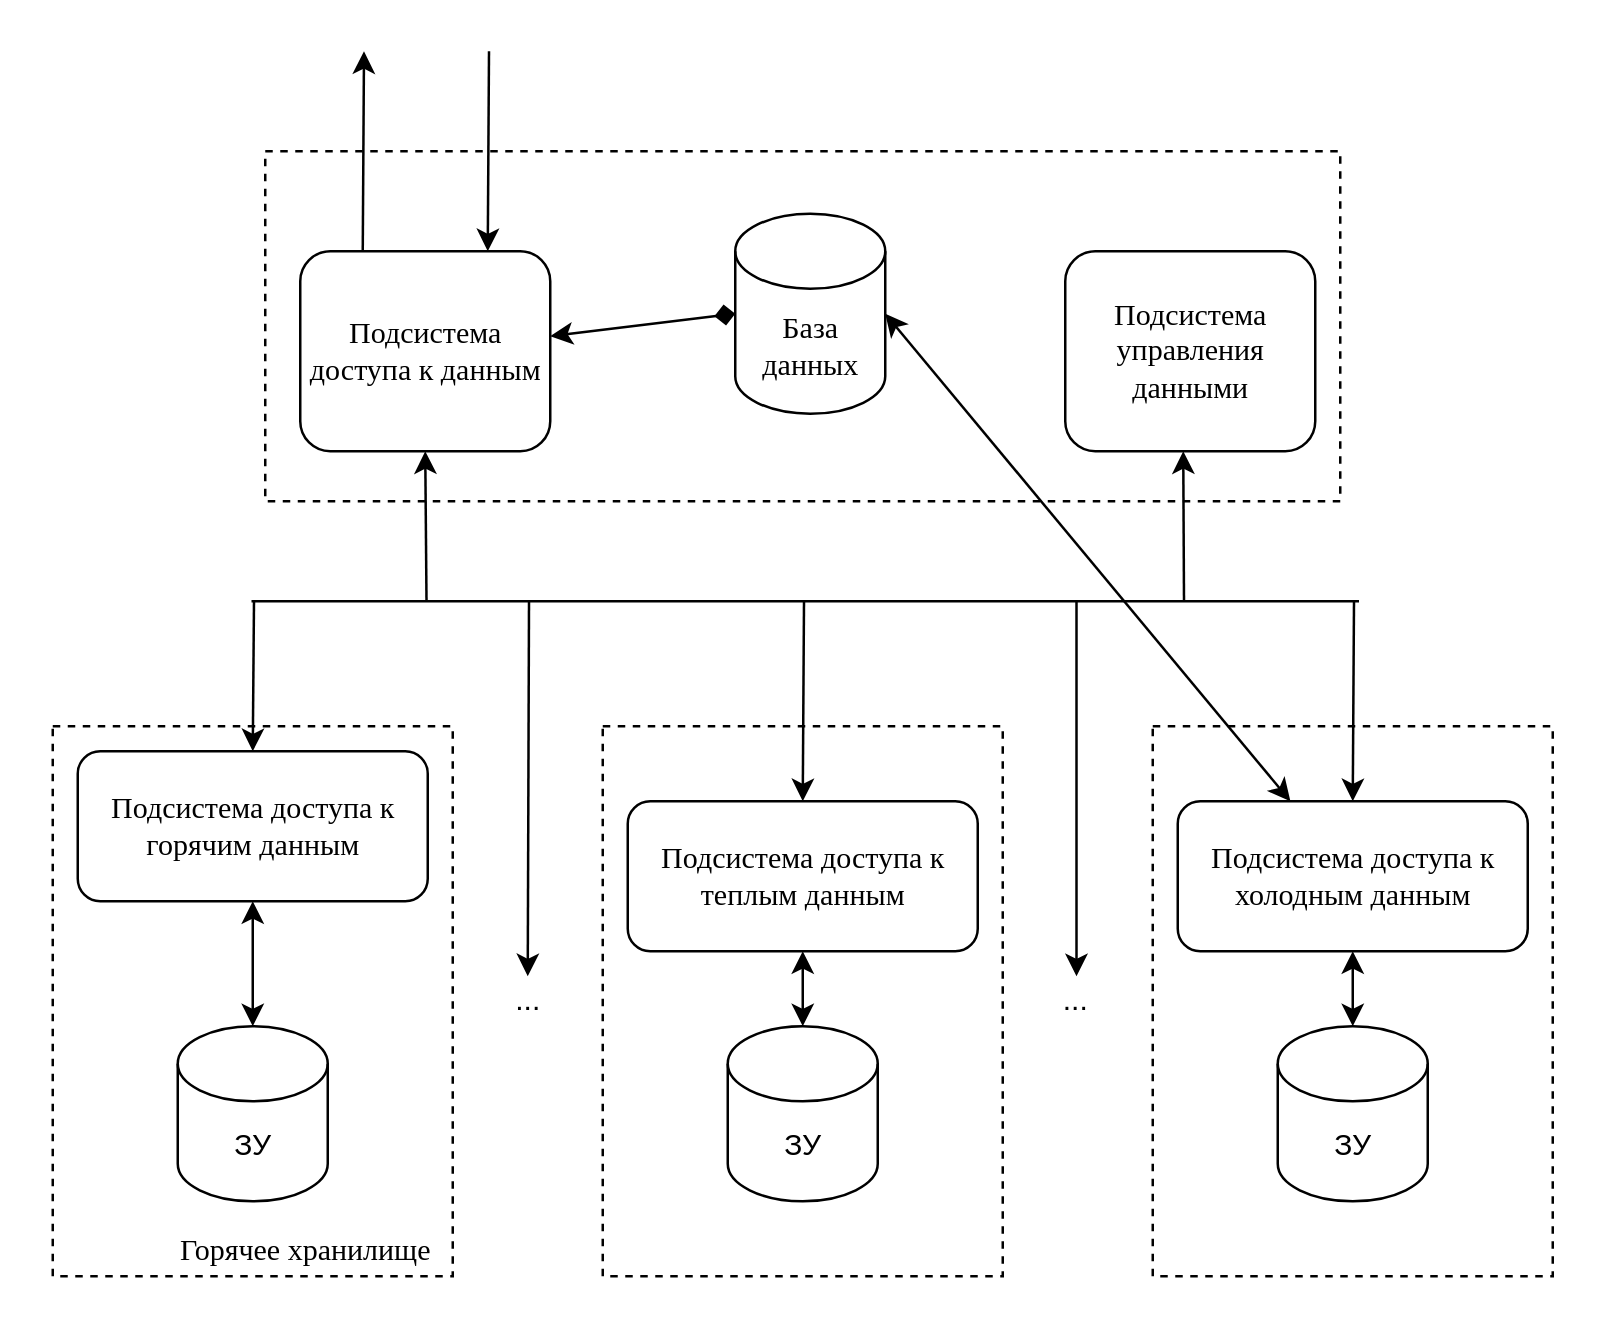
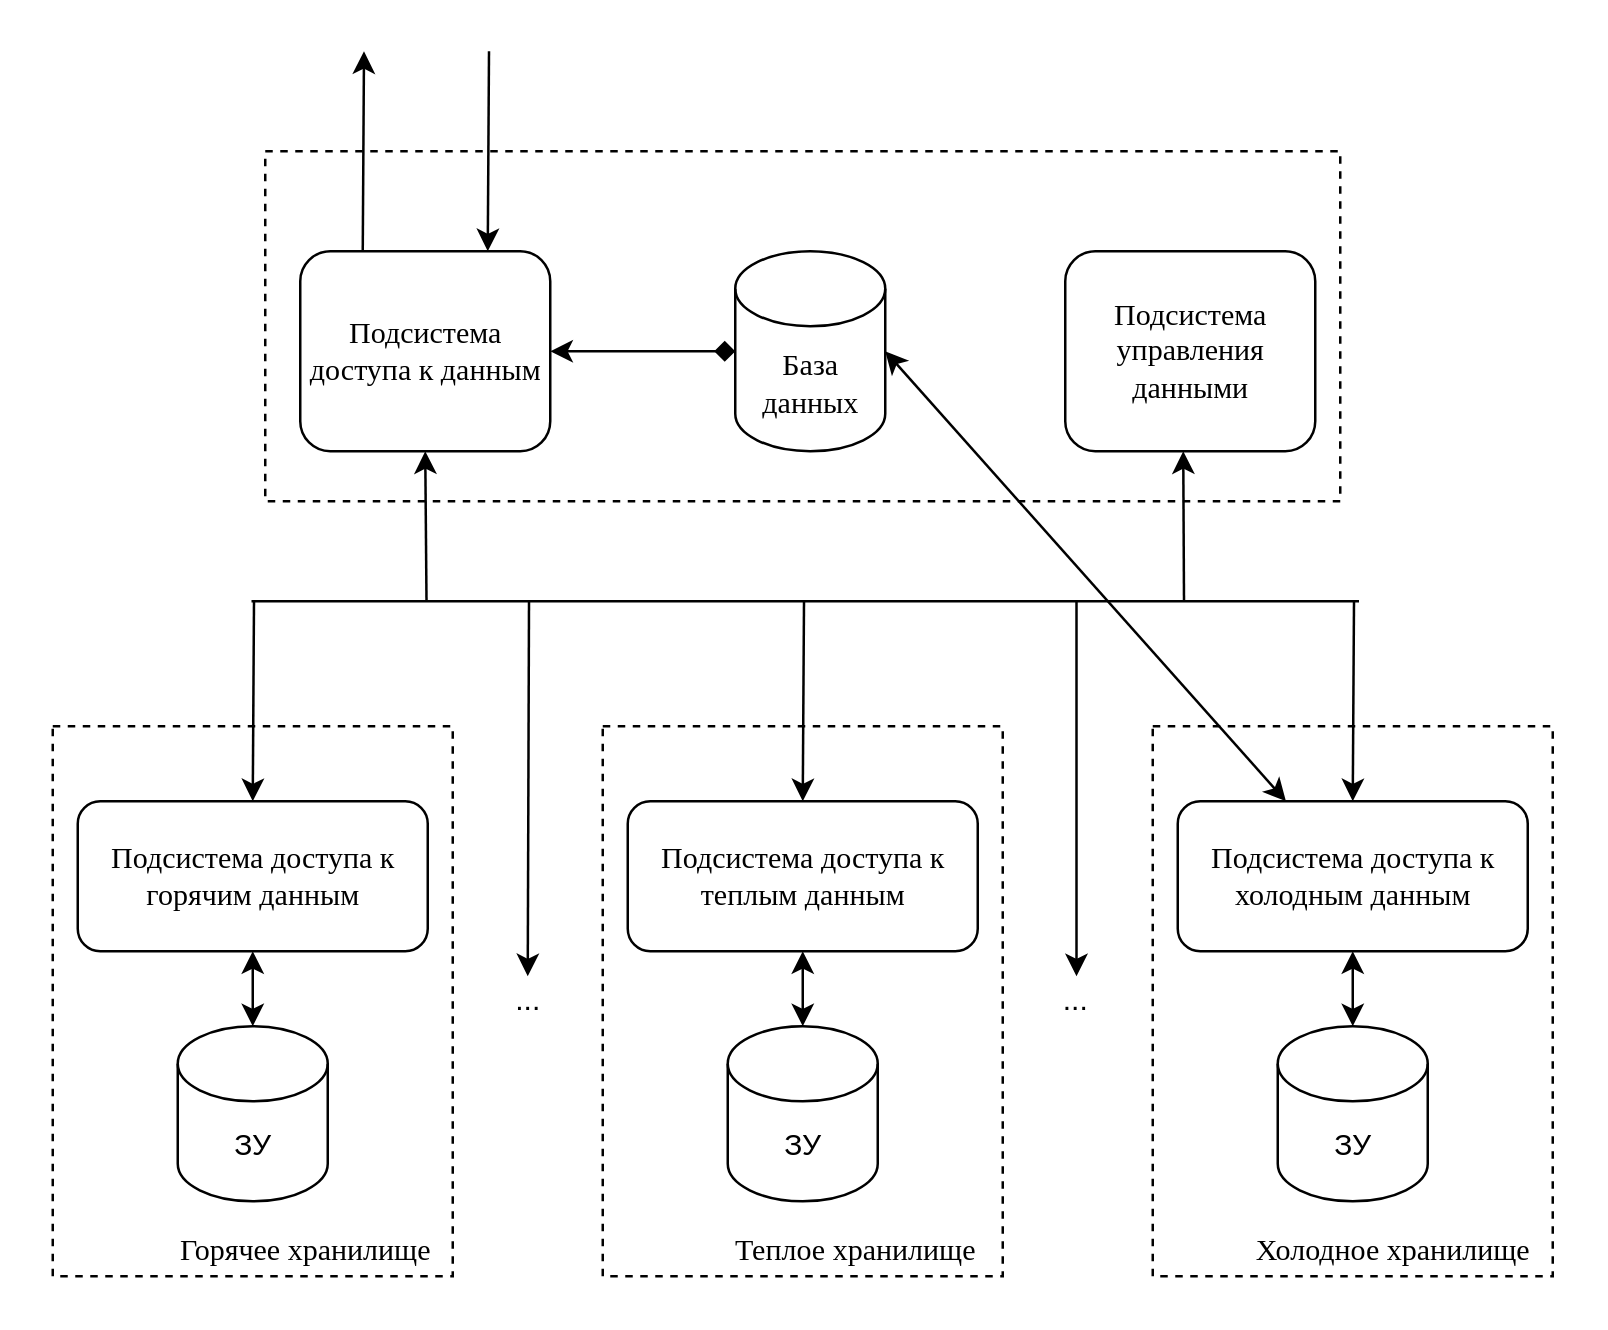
(810, 314) -> (810, 351)
(253, 826) -> (253, 876)
none -> (856, 1251)
none -> (1393, 1251)
